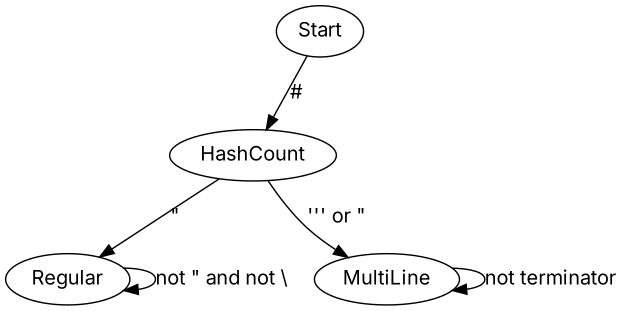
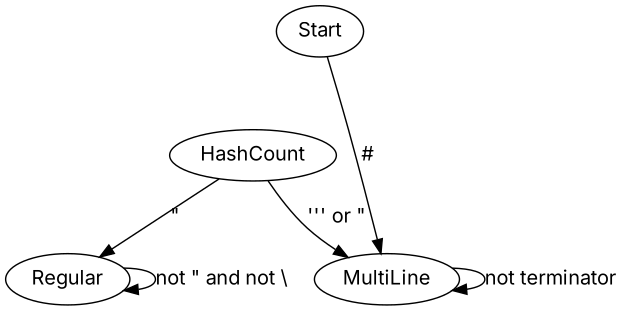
(290, 86) -> (353, 148)
